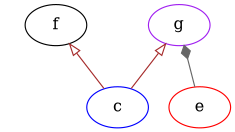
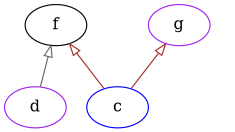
none -> (35, 107)
(200, 107) -> none
